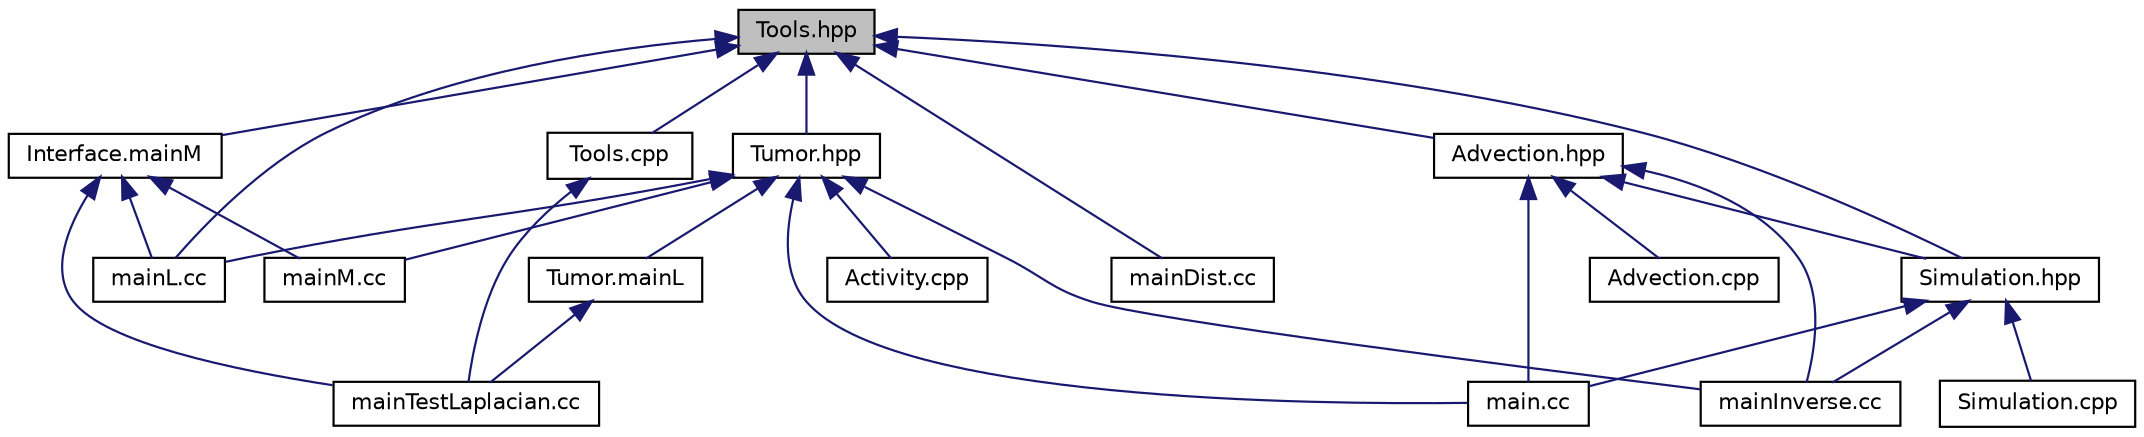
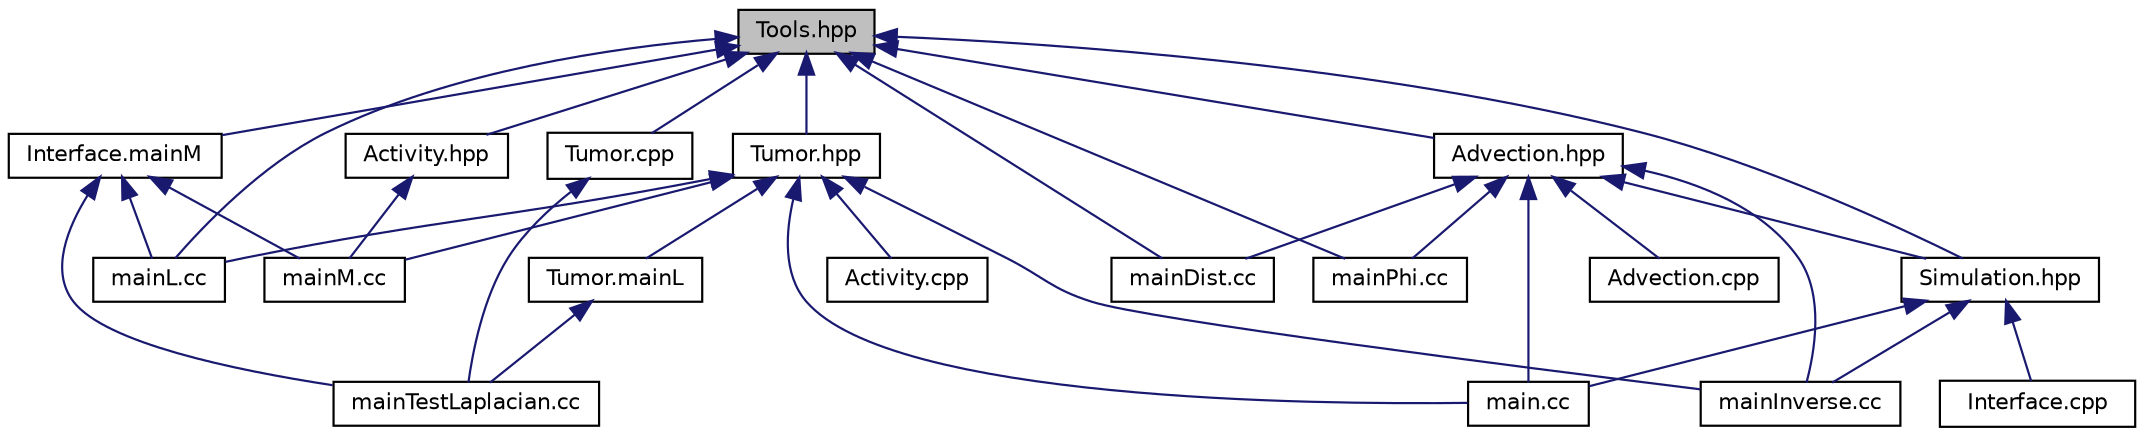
none -> (427, 156)
(620, 156) -> (620, 156)
none -> (1350, 222)
none -> (1390, 280)
(2038, 404) -> (2038, 404)
